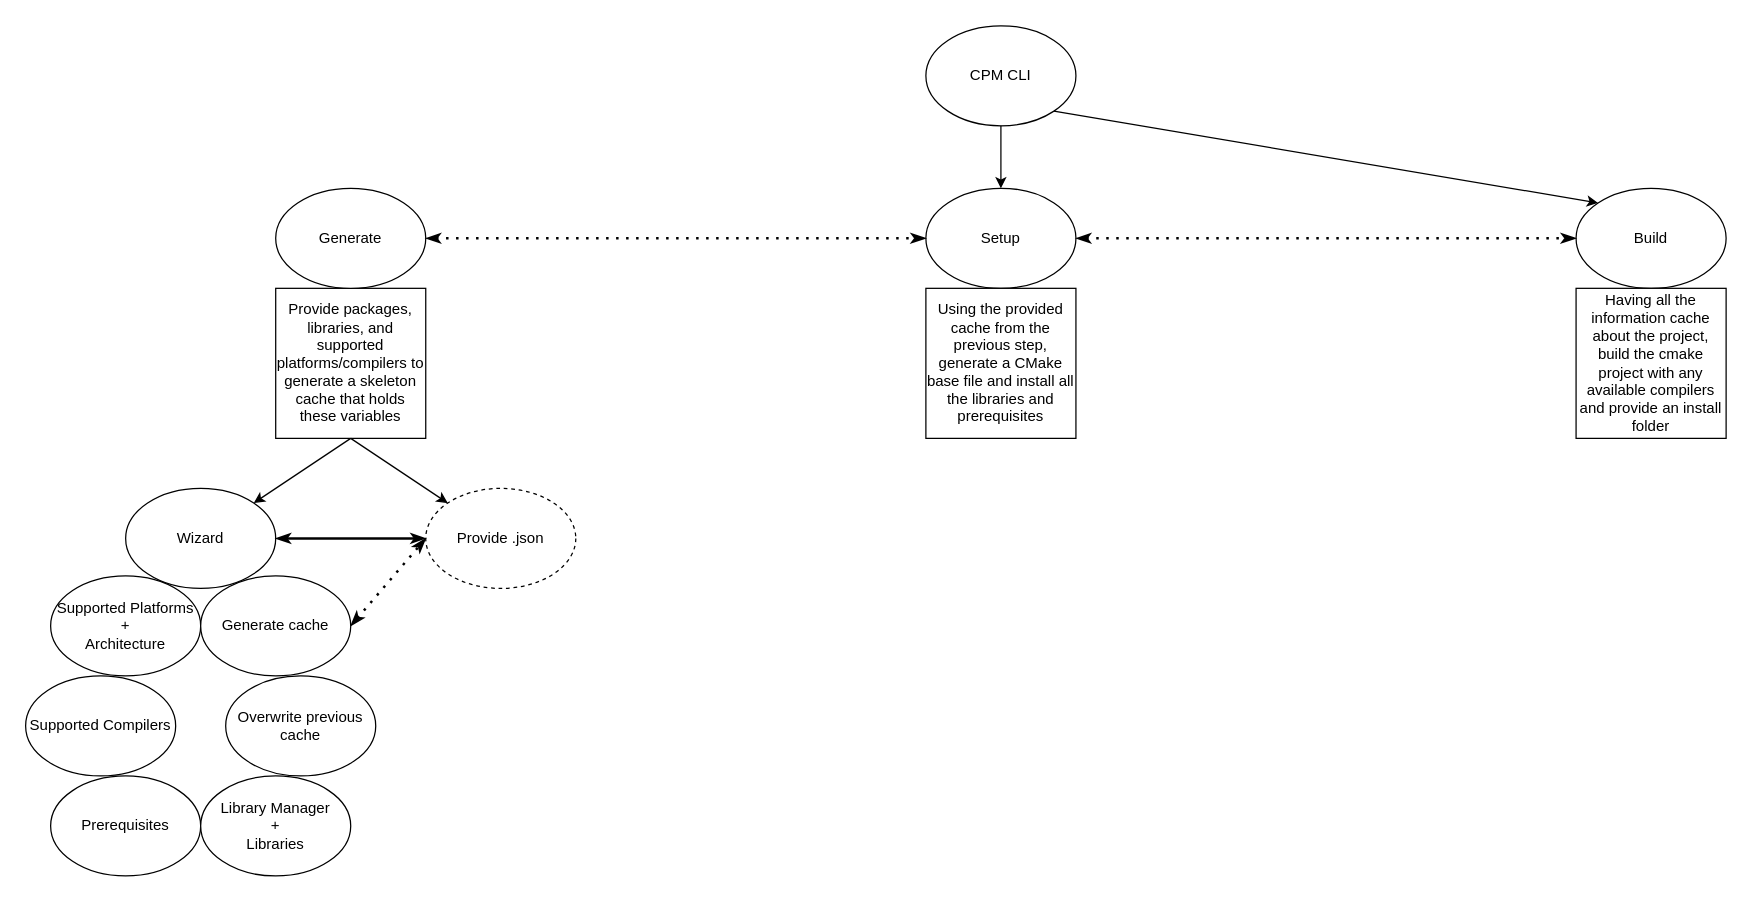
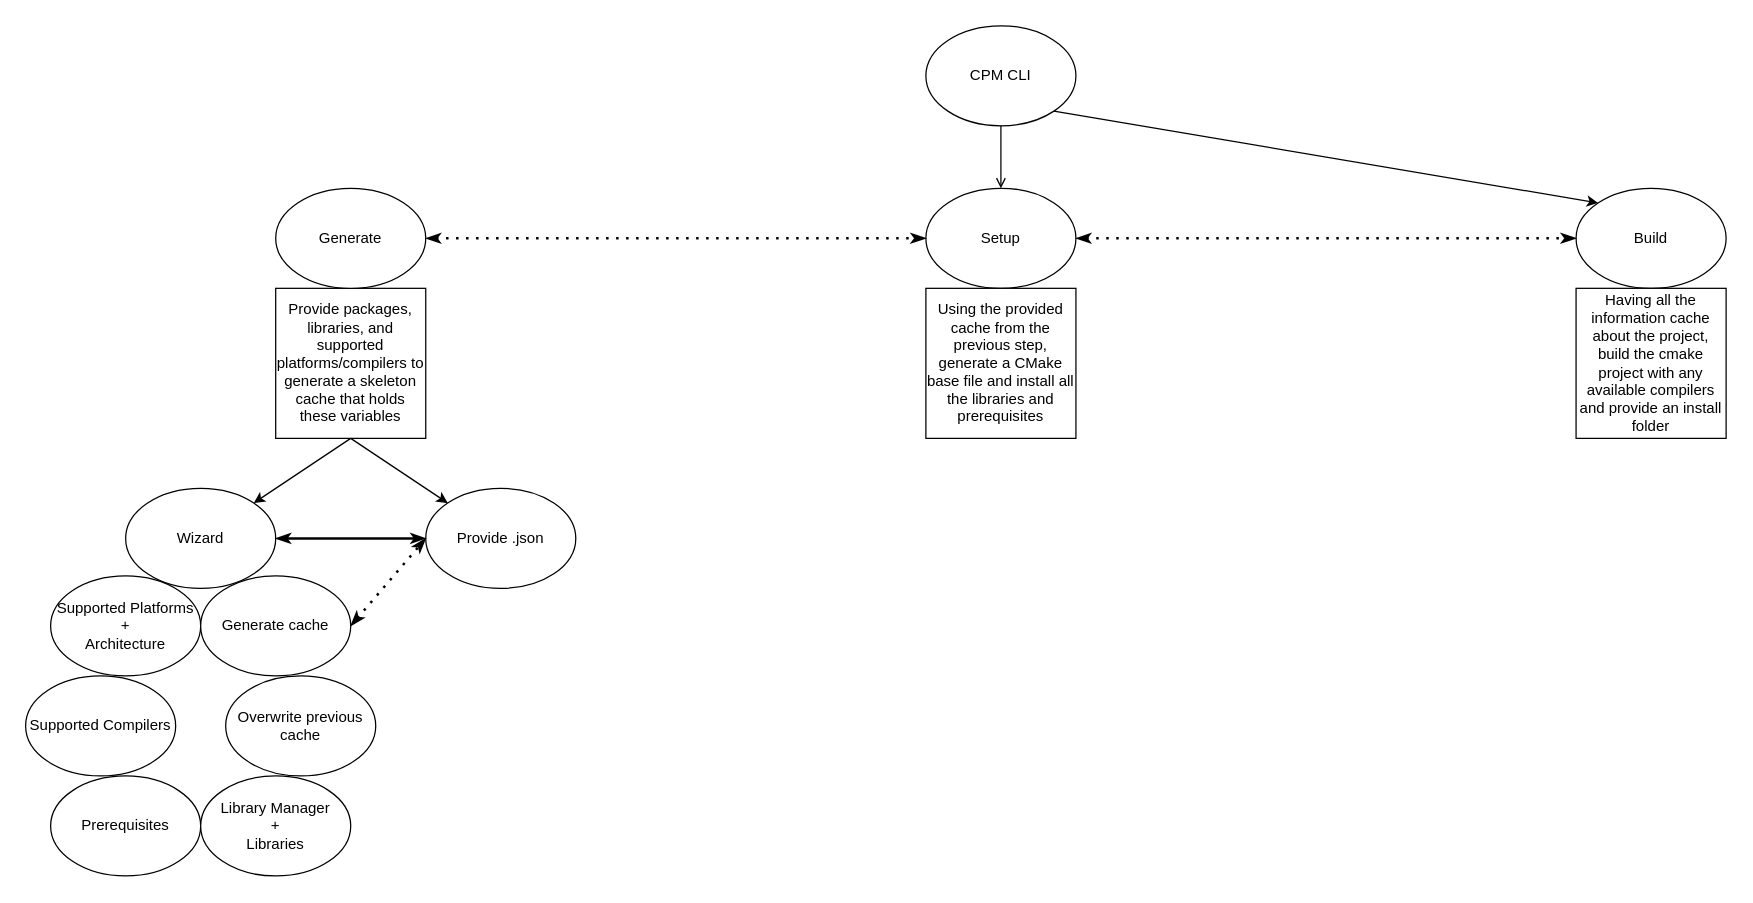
(1001, 178) -> (1001, 180)
(501, 538) -> (501, 538)
